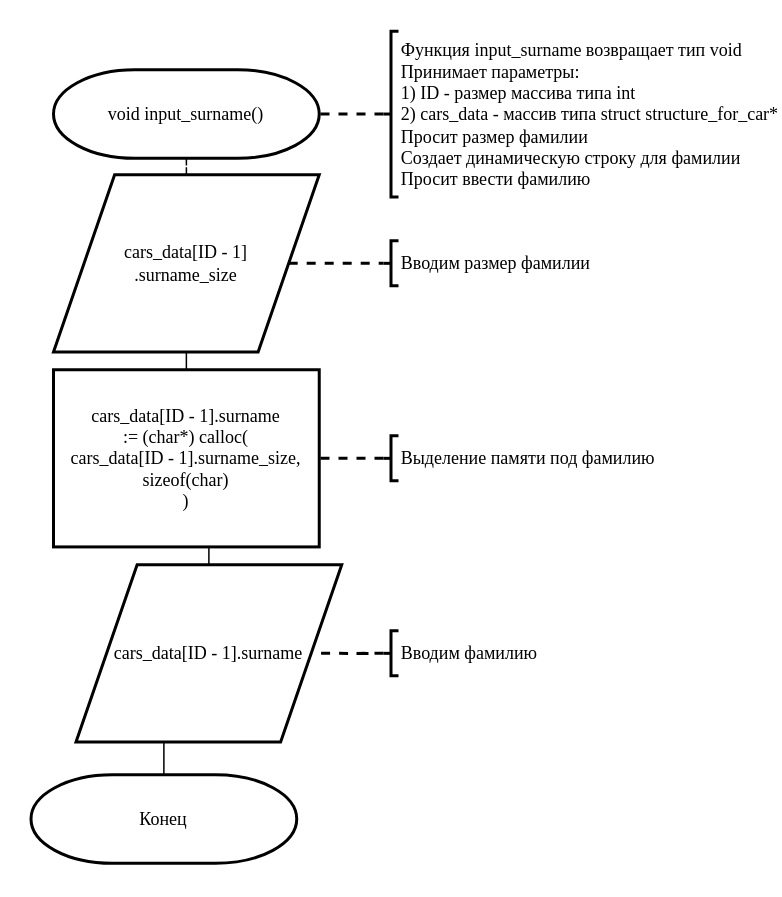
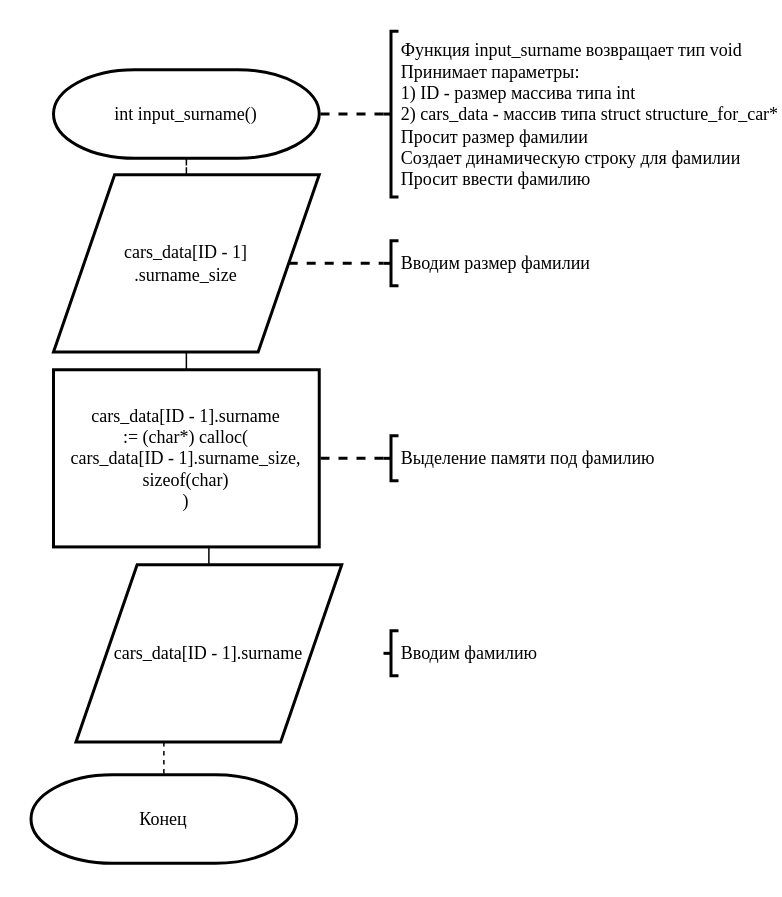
(186, 115) -> (186, 115)
(369, 653) -> none
(164, 757) -> (164, 757)
